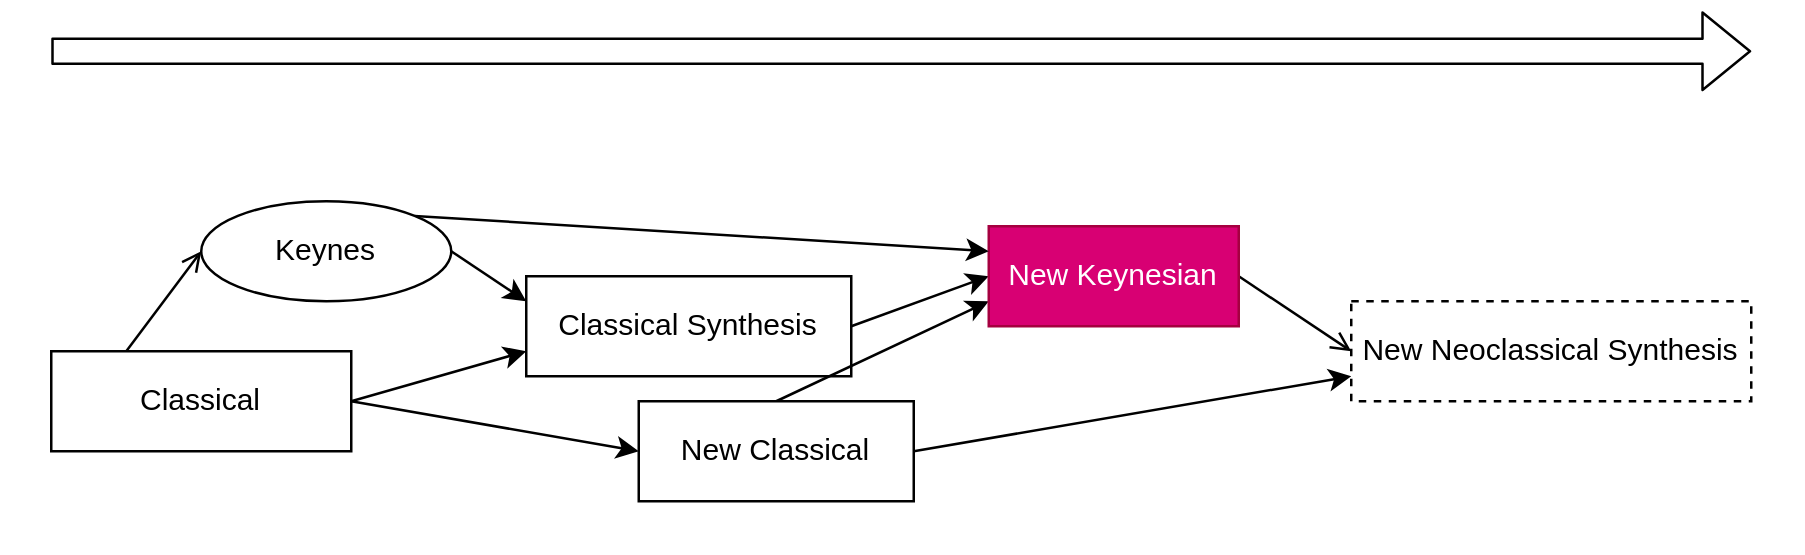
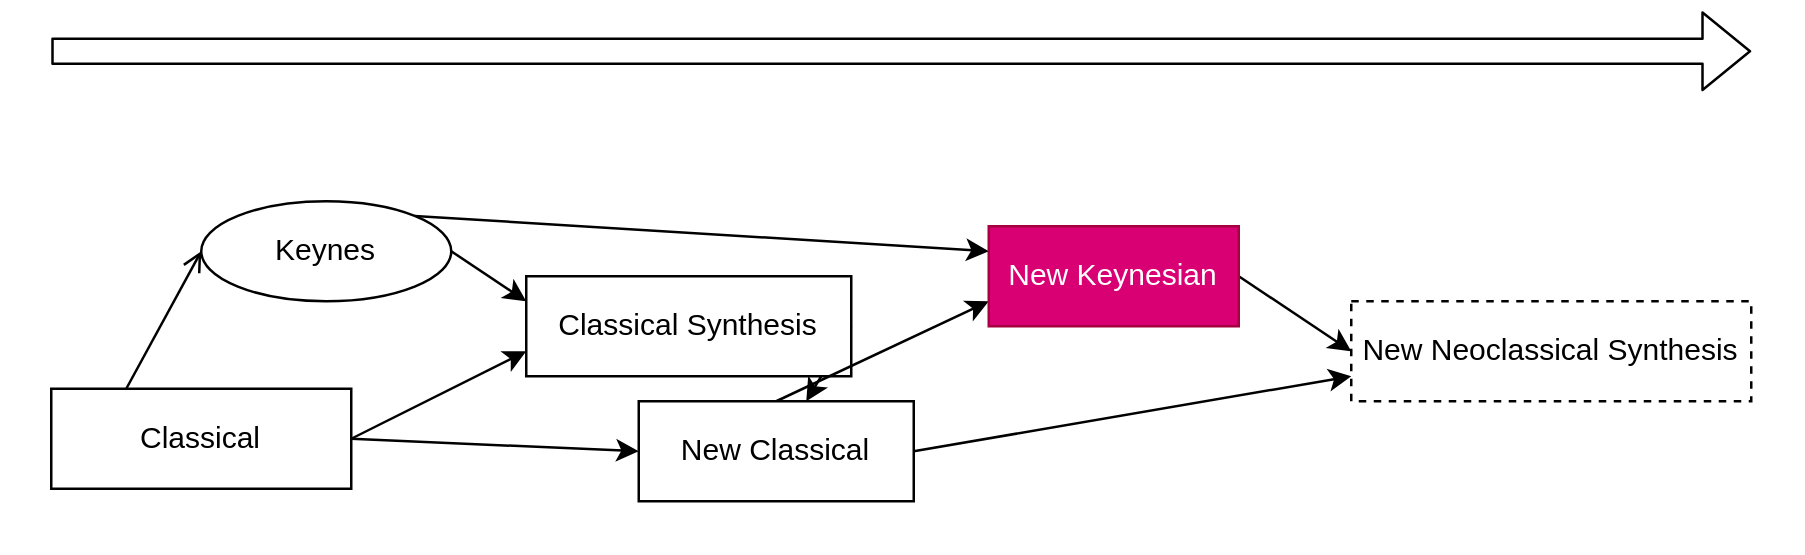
(913, 304) -> (851, 326)
(1339, 343) -> (1336, 341)
(201, 401) -> (201, 439)
